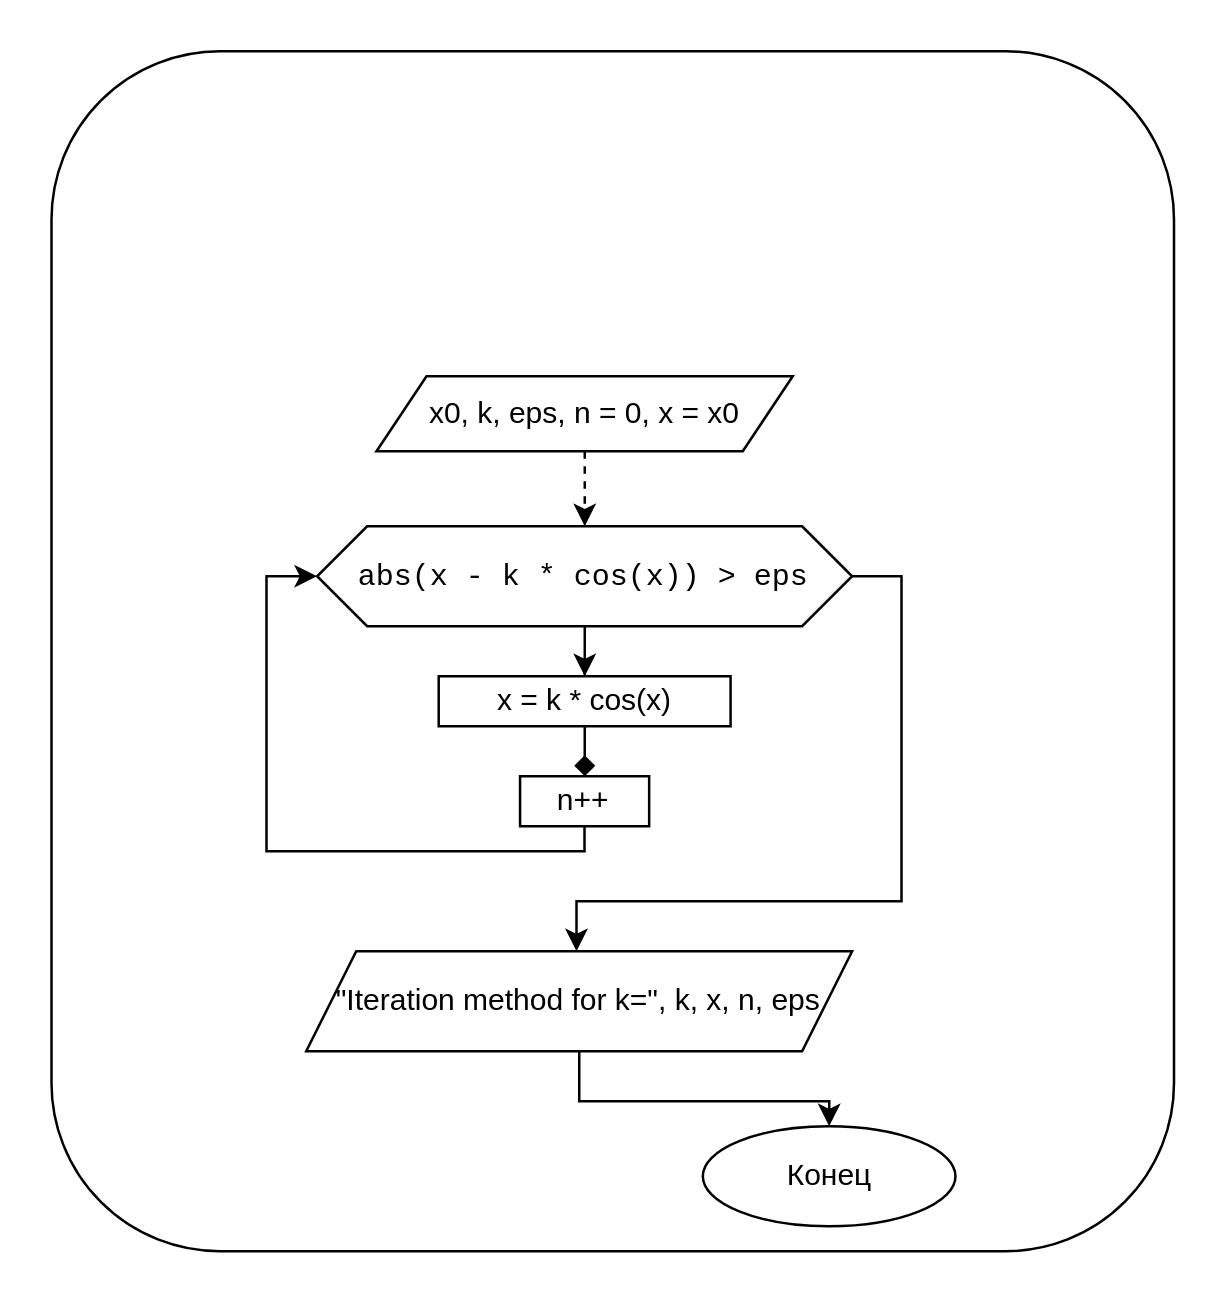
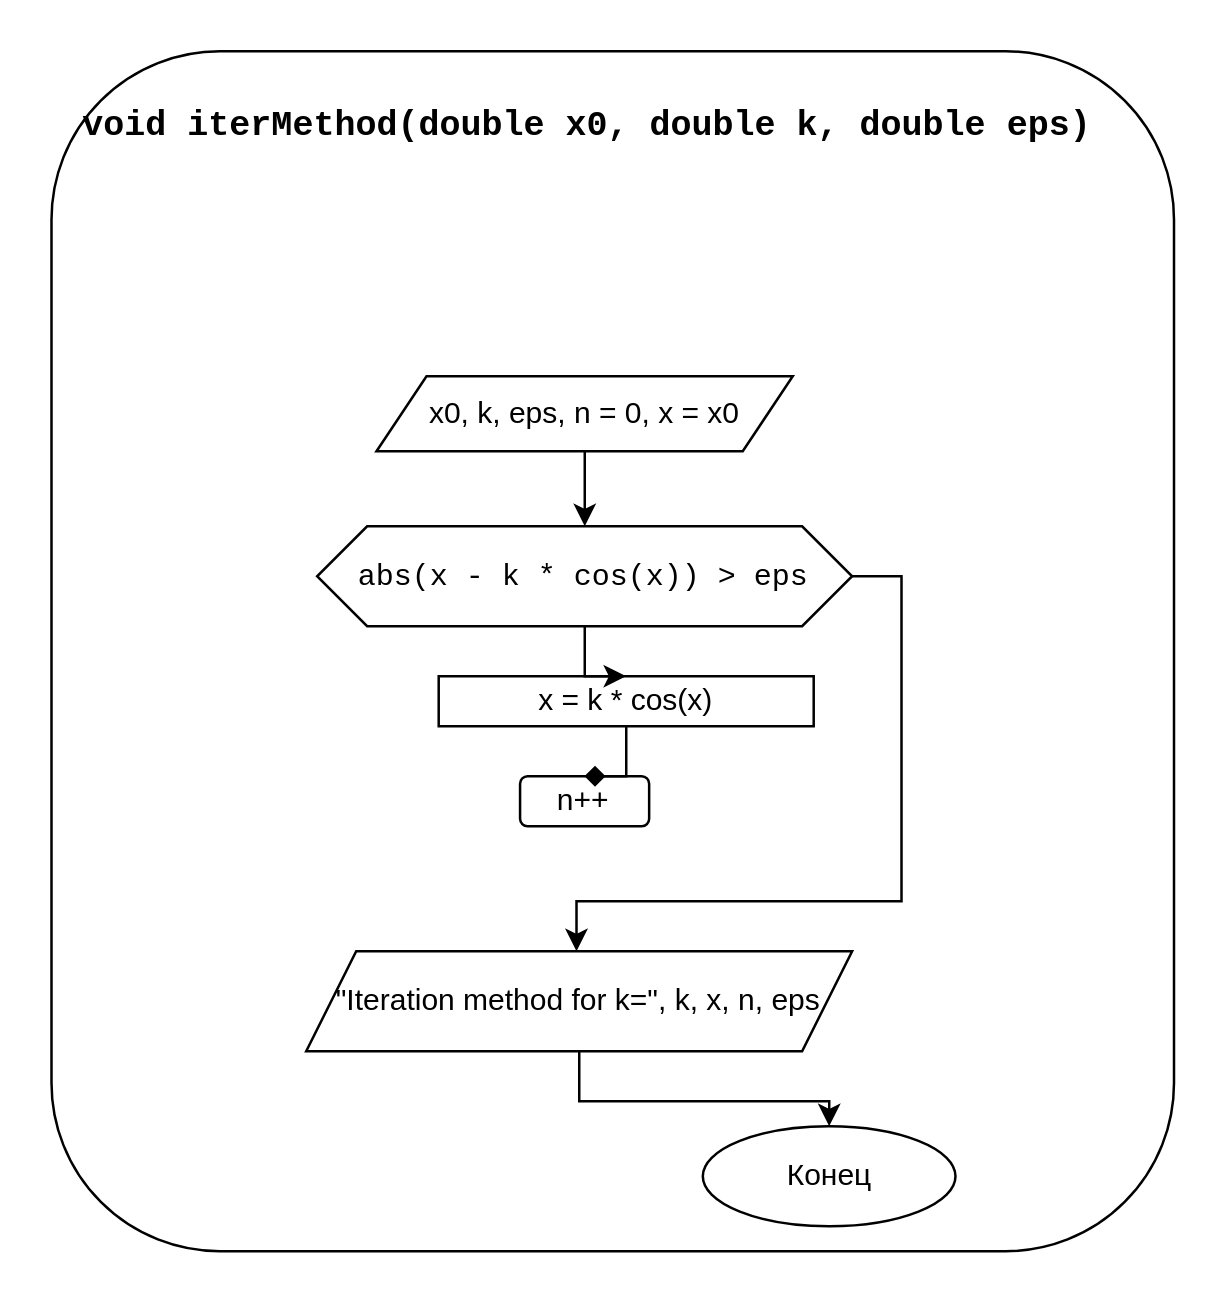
none -> (586, 126)
(585, 482) -> (585, 482)
(584, 701) -> (626, 701)
(584, 801) -> (584, 801)
(283, 851) -> none
